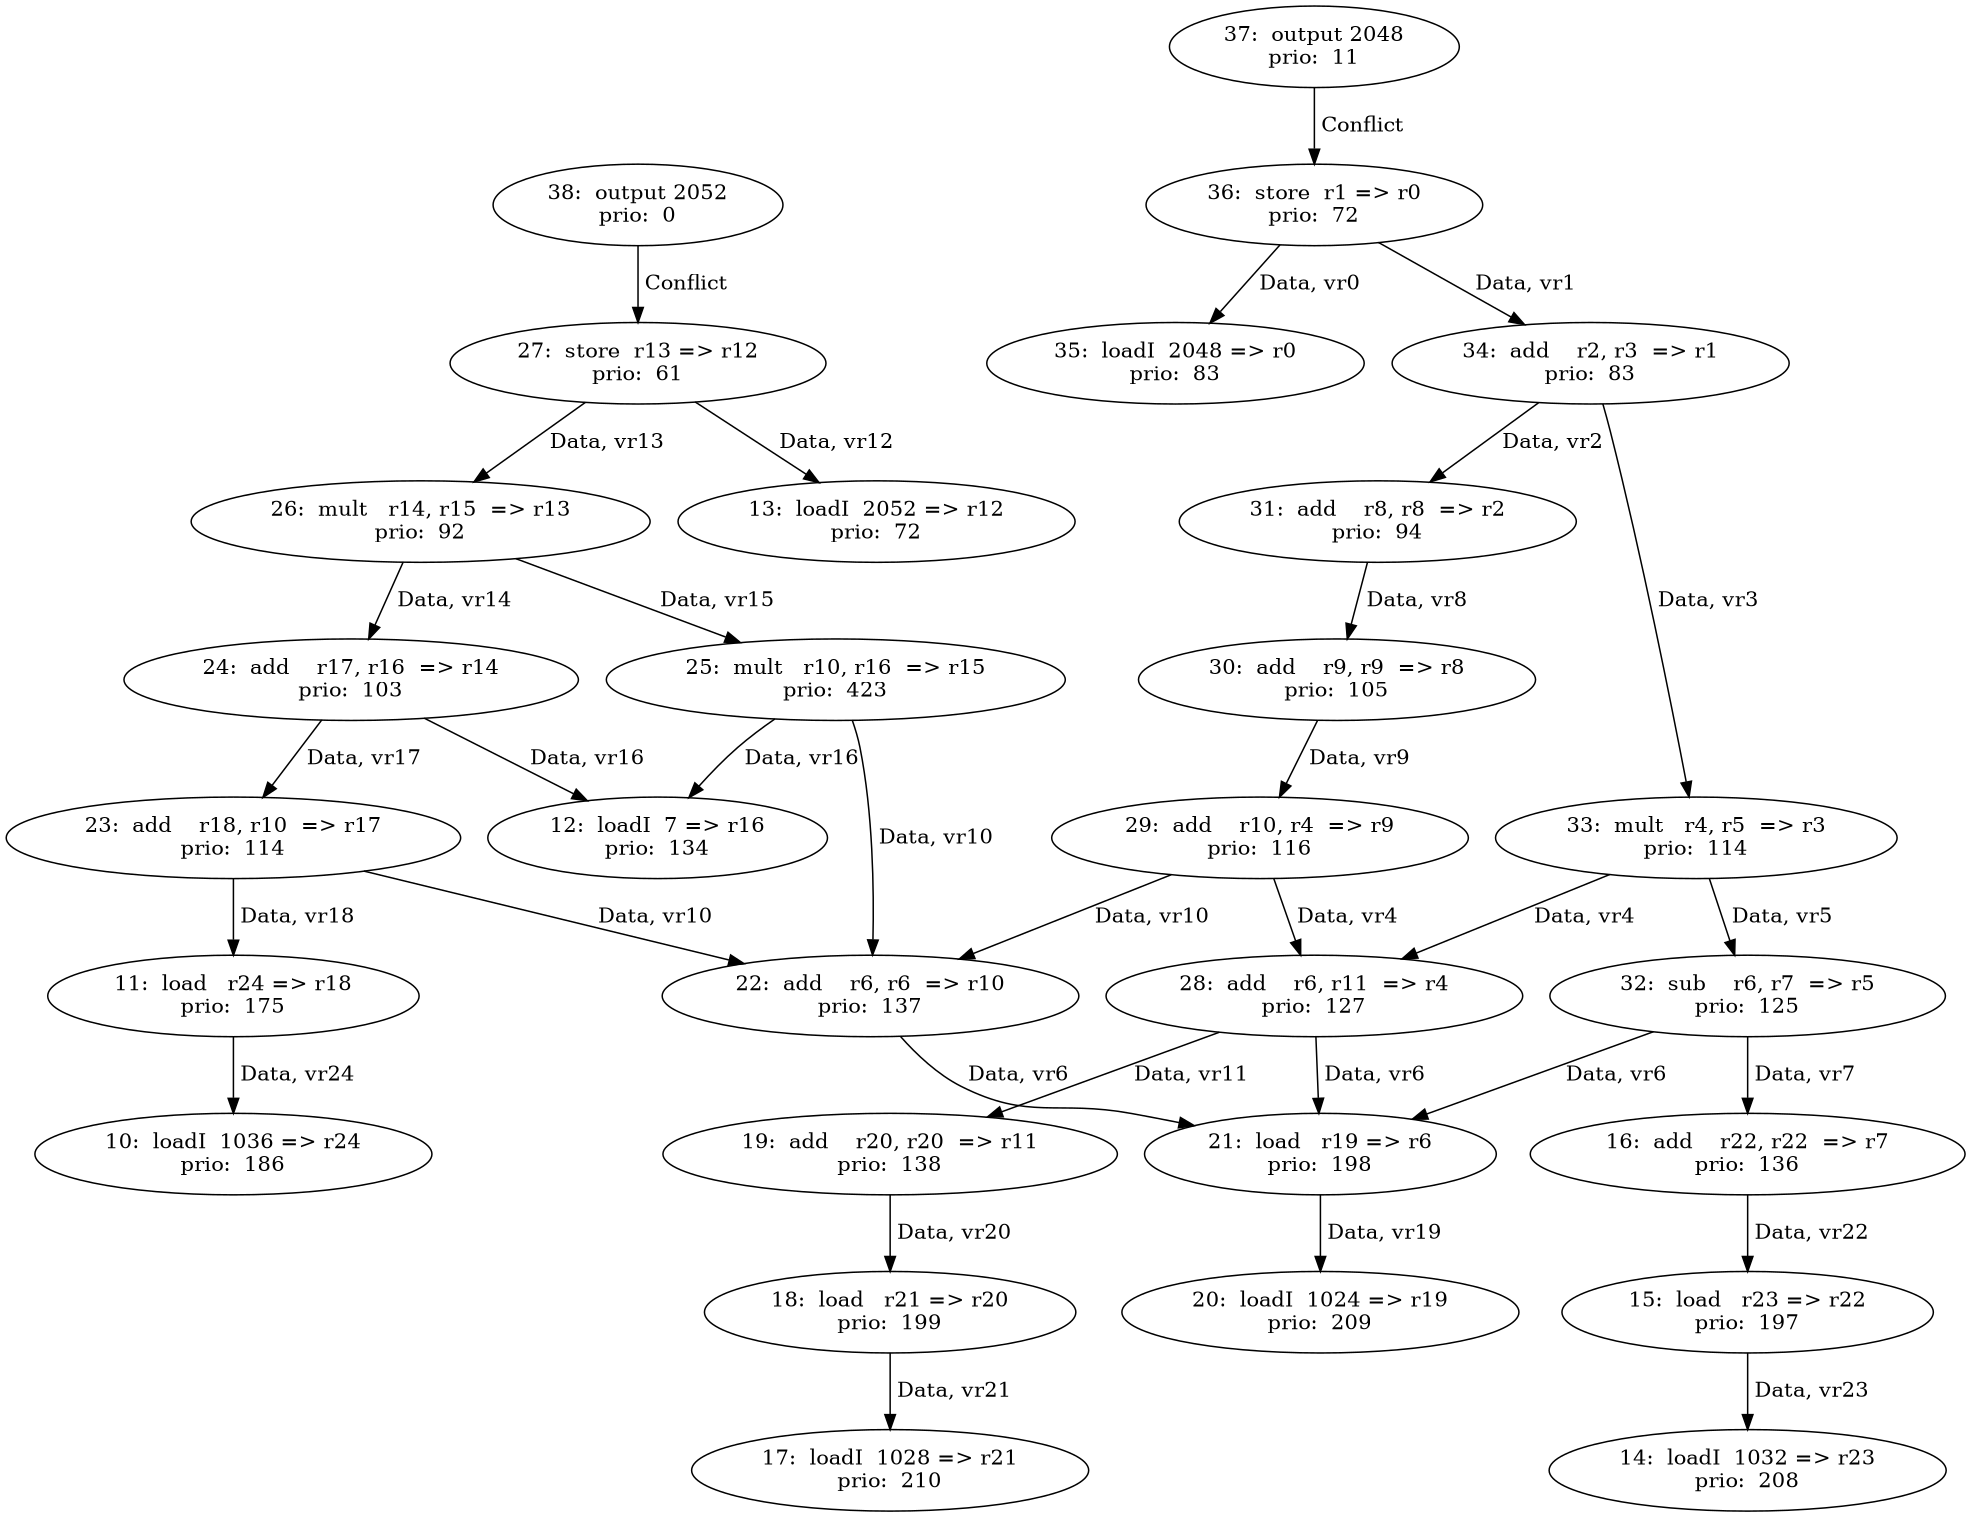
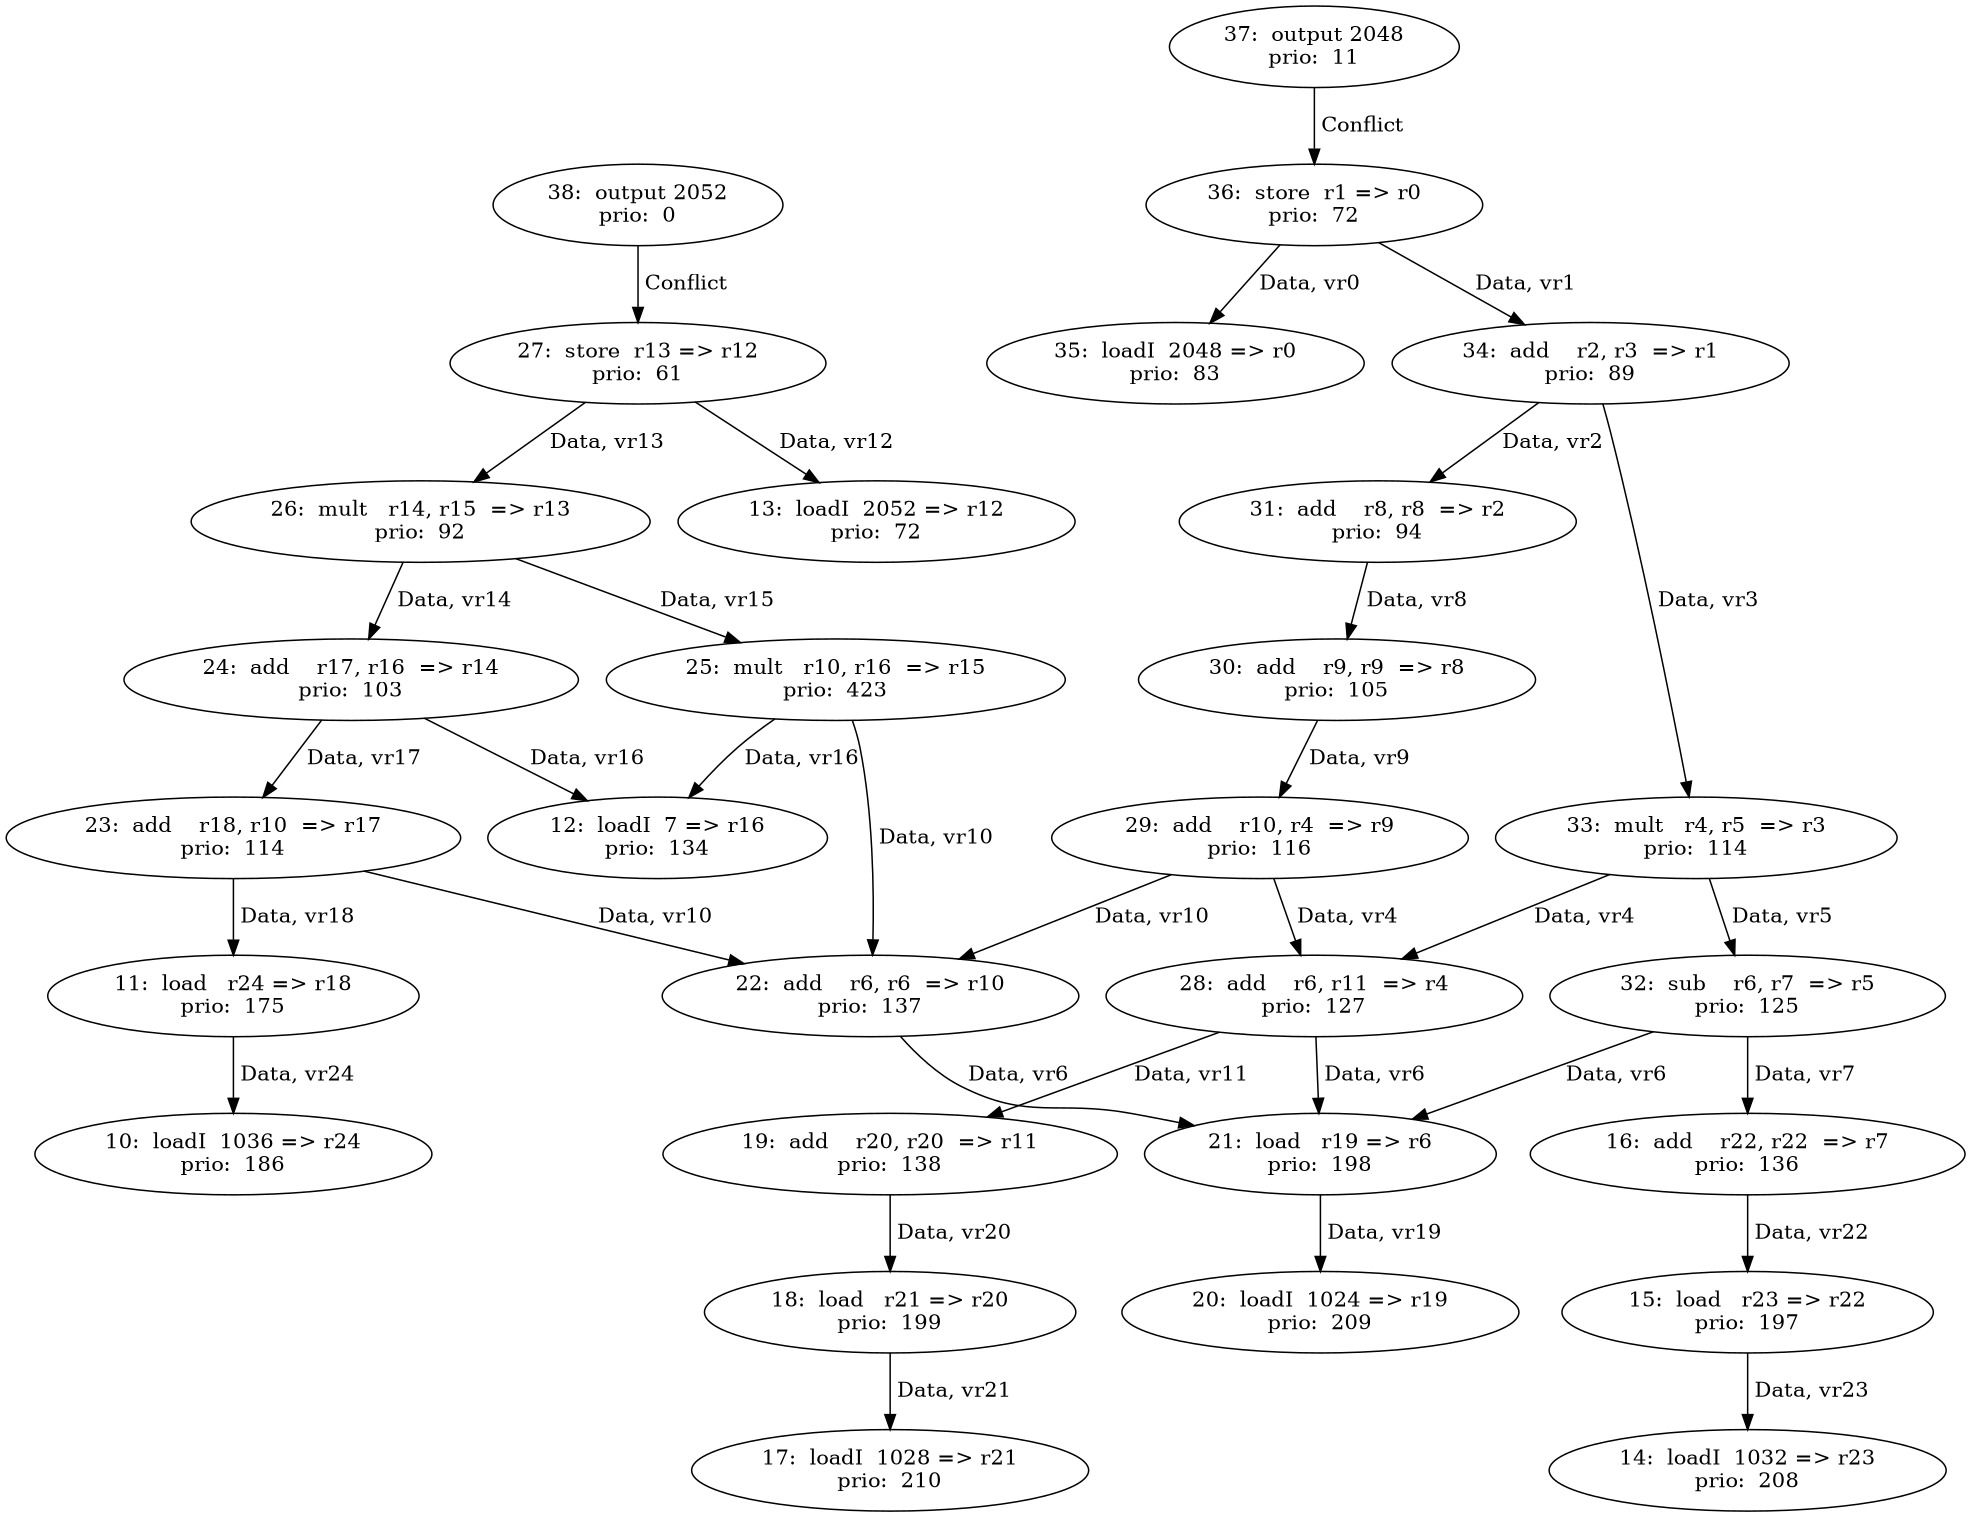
(1591, 363) -> (1591, 363)
